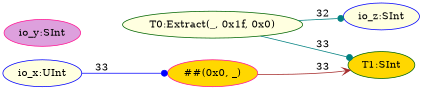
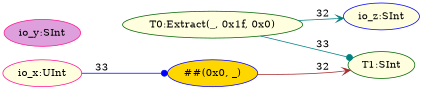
(318, 20) -> (317, 20)
(381, 65) -> (381, 65)
(323, 67) -> (323, 67)
(42, 73) -> (42, 73)
(213, 73) -> (213, 73)
